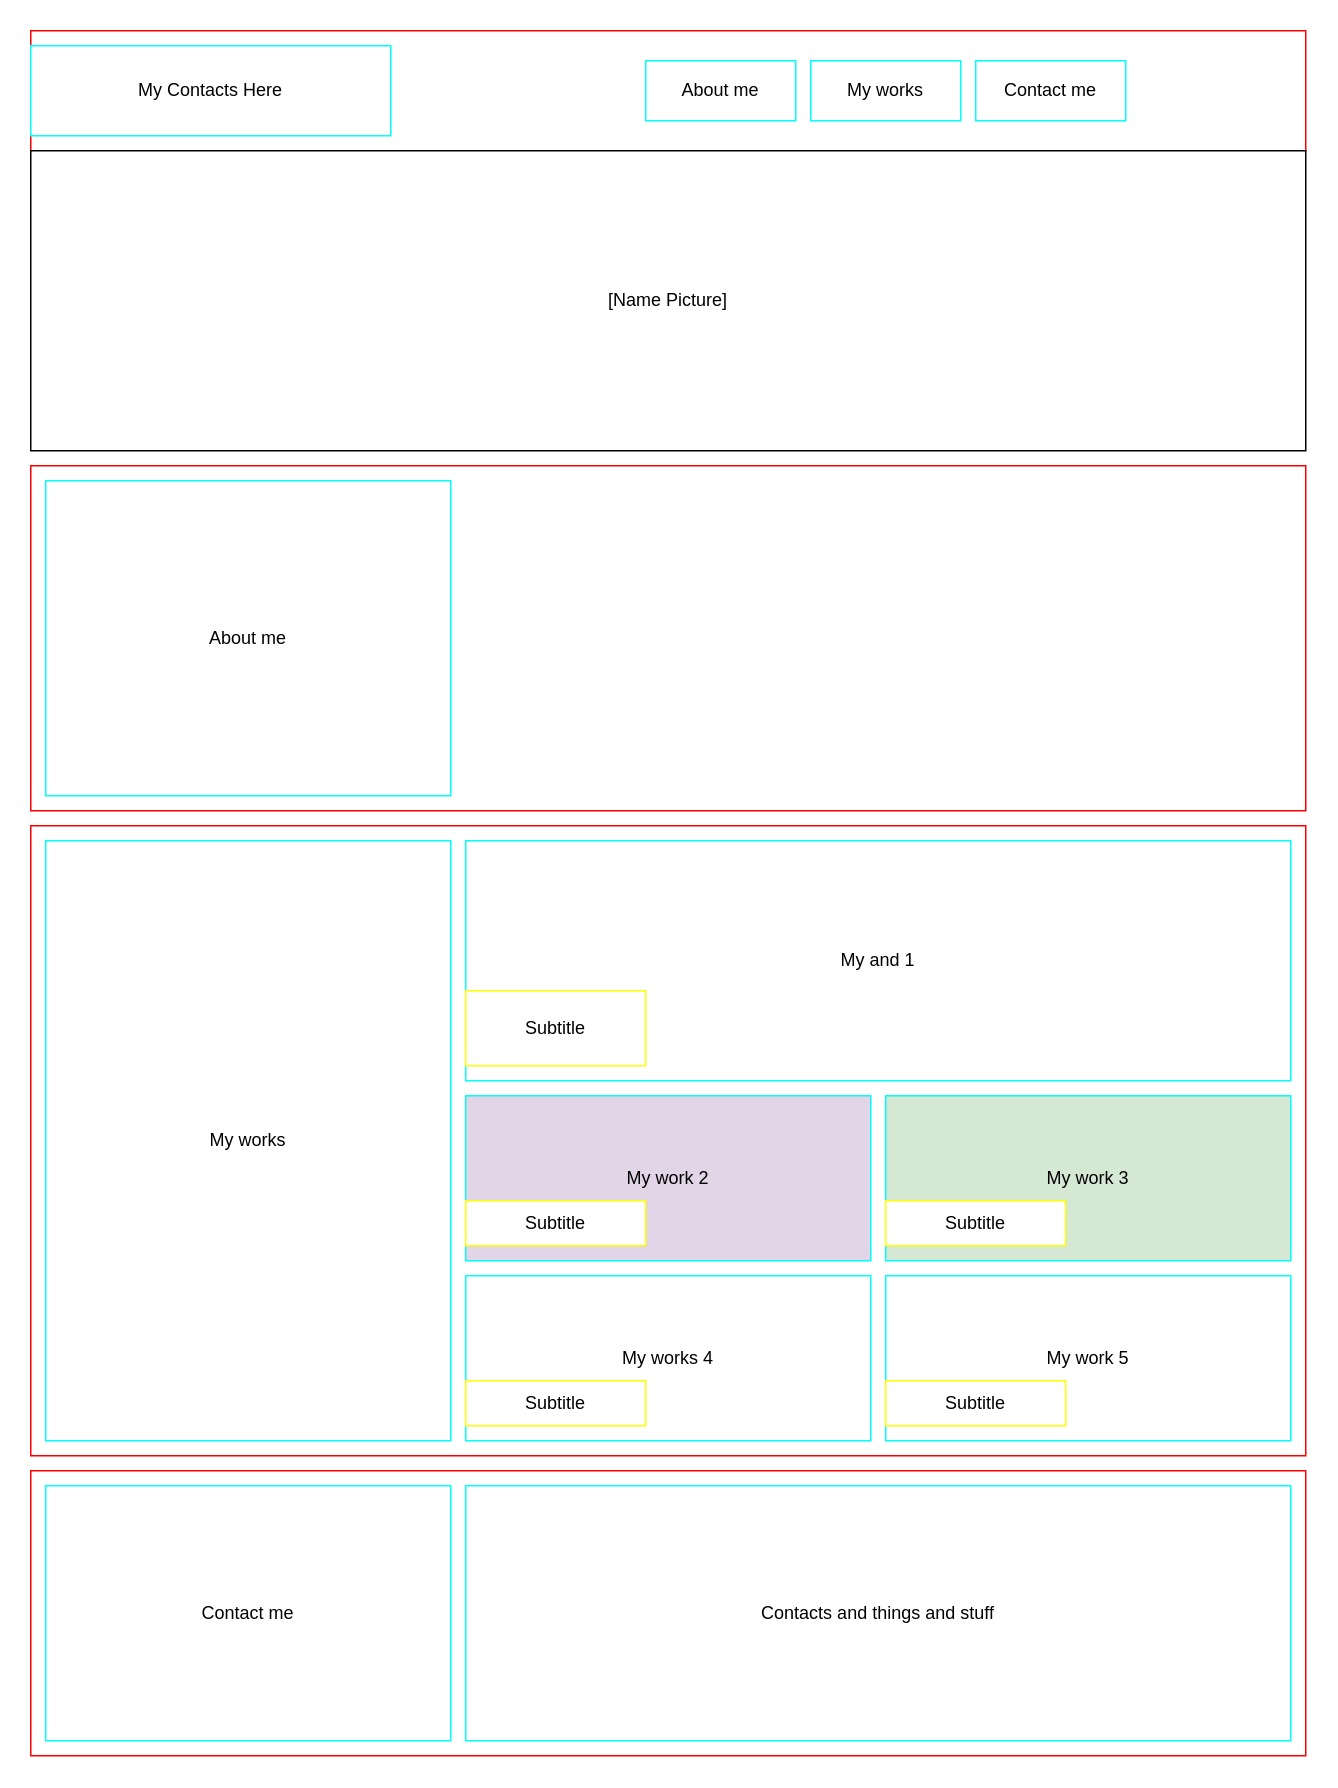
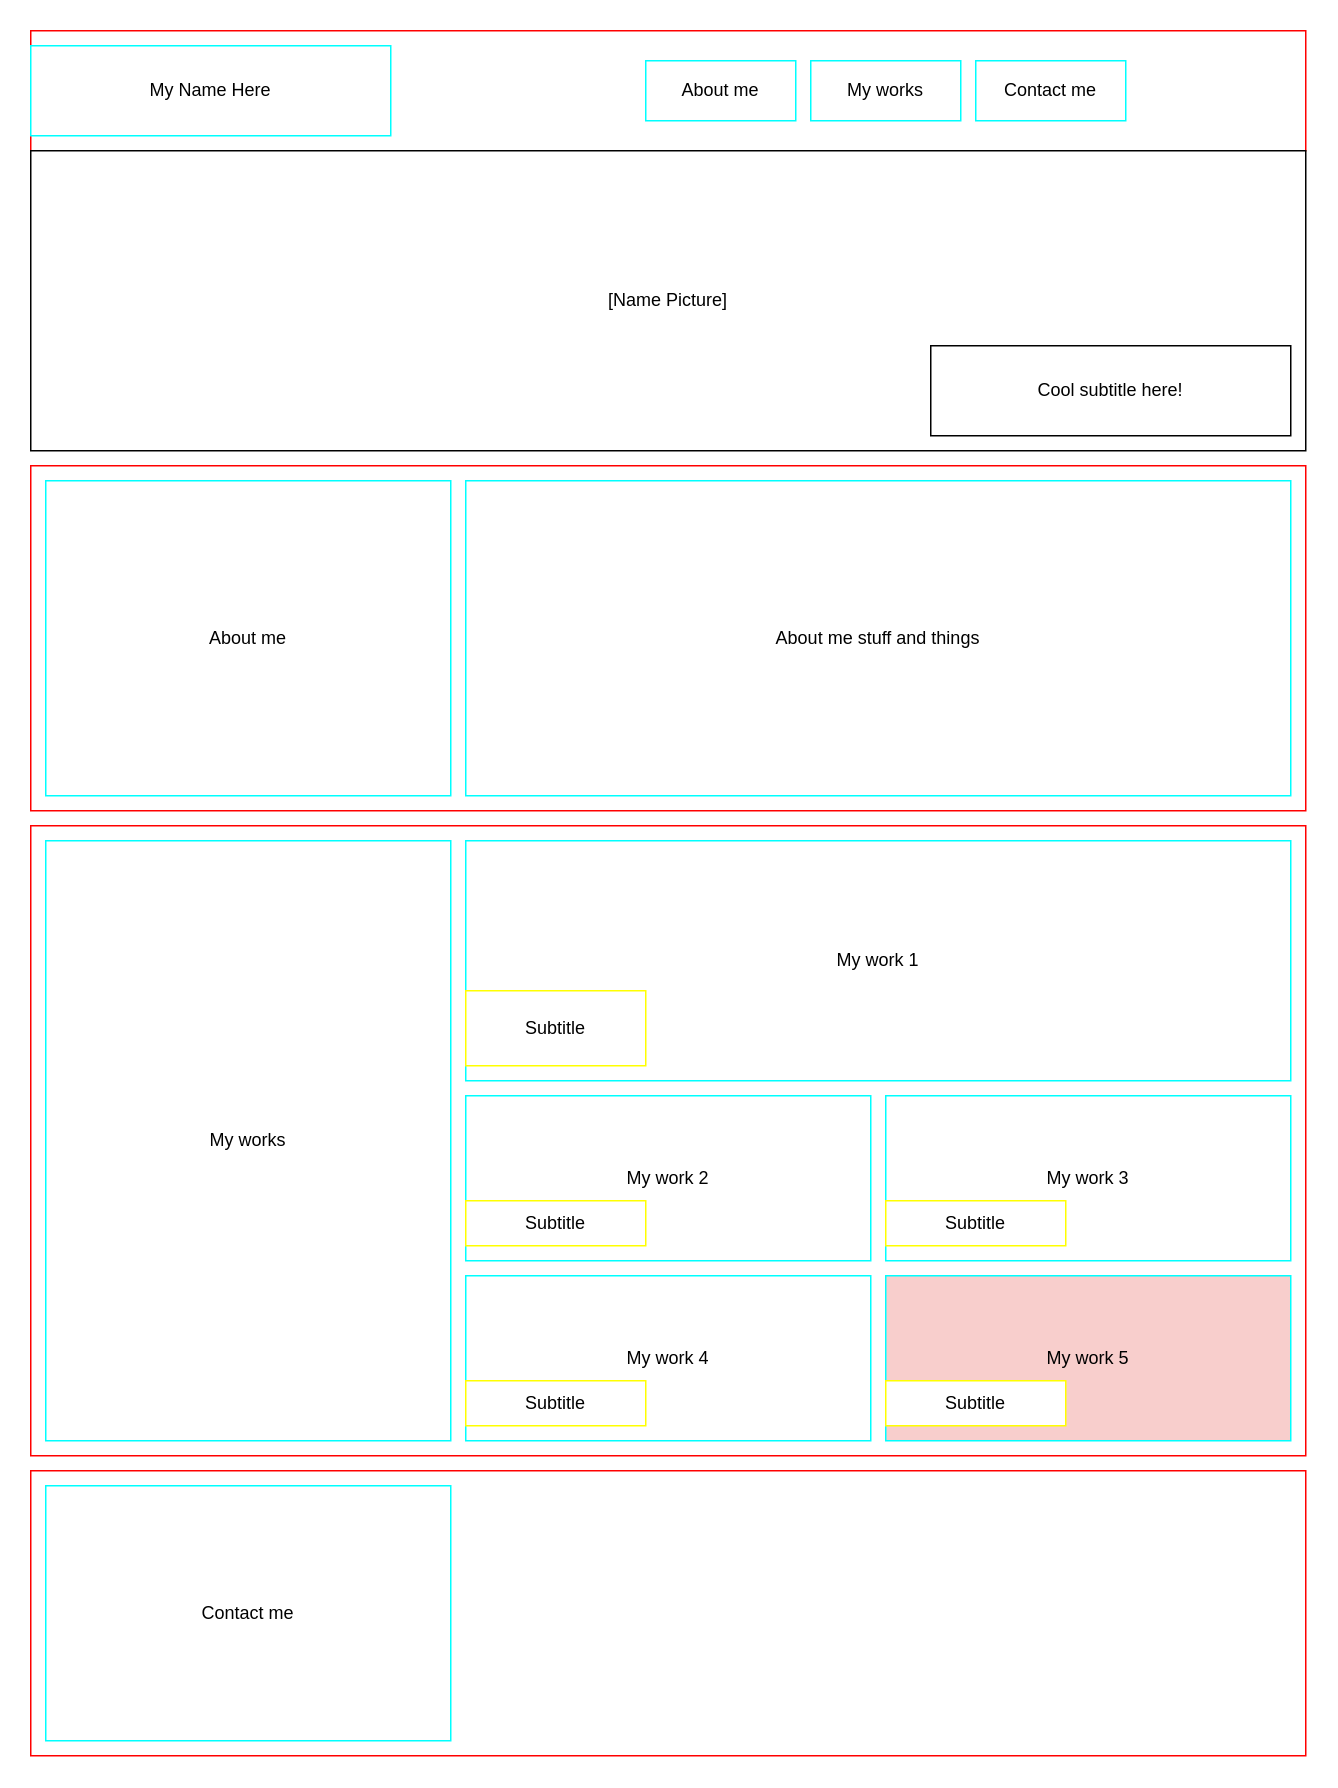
(211, 91) -> (211, 91)
none -> (1111, 391)
none -> (878, 638)
(878, 961) -> (878, 961)
(668, 1178) -> (668, 1178)
(1088, 1178) -> (1088, 1178)
(668, 1358) -> (668, 1358)
(1088, 1358) -> (1088, 1358)
(878, 1613) -> none
